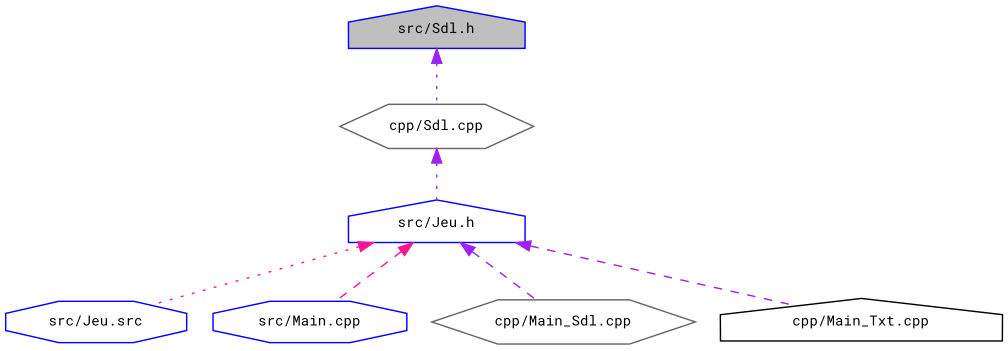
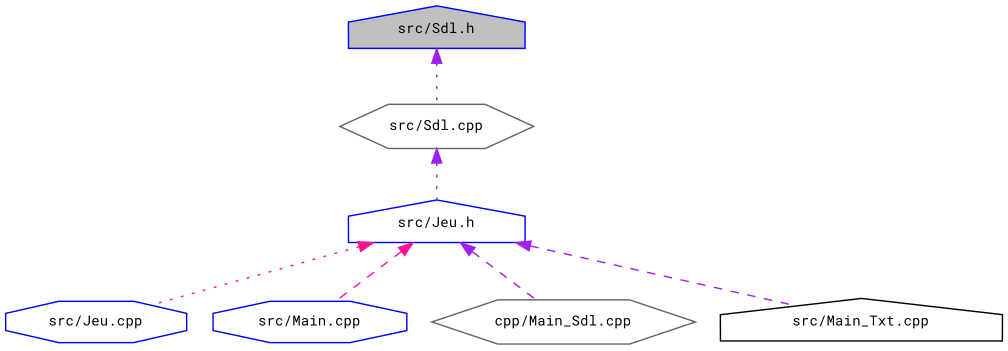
(437, 126) -> (437, 126)
(96, 322) -> (96, 322)
(861, 322) -> (861, 322)
